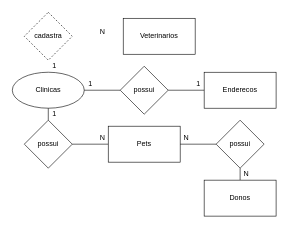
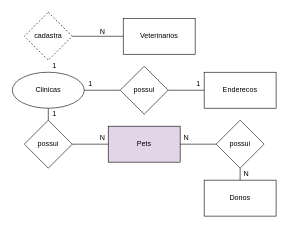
none -> (97, 36)
(144, 144) -> (144, 144)
